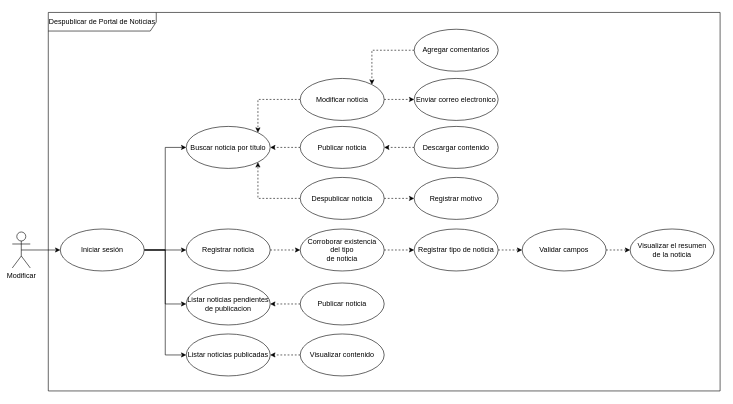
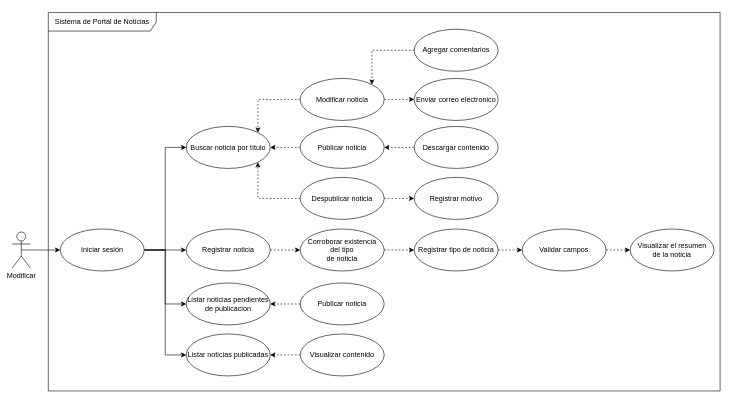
(102, 22) -> (102, 22)
